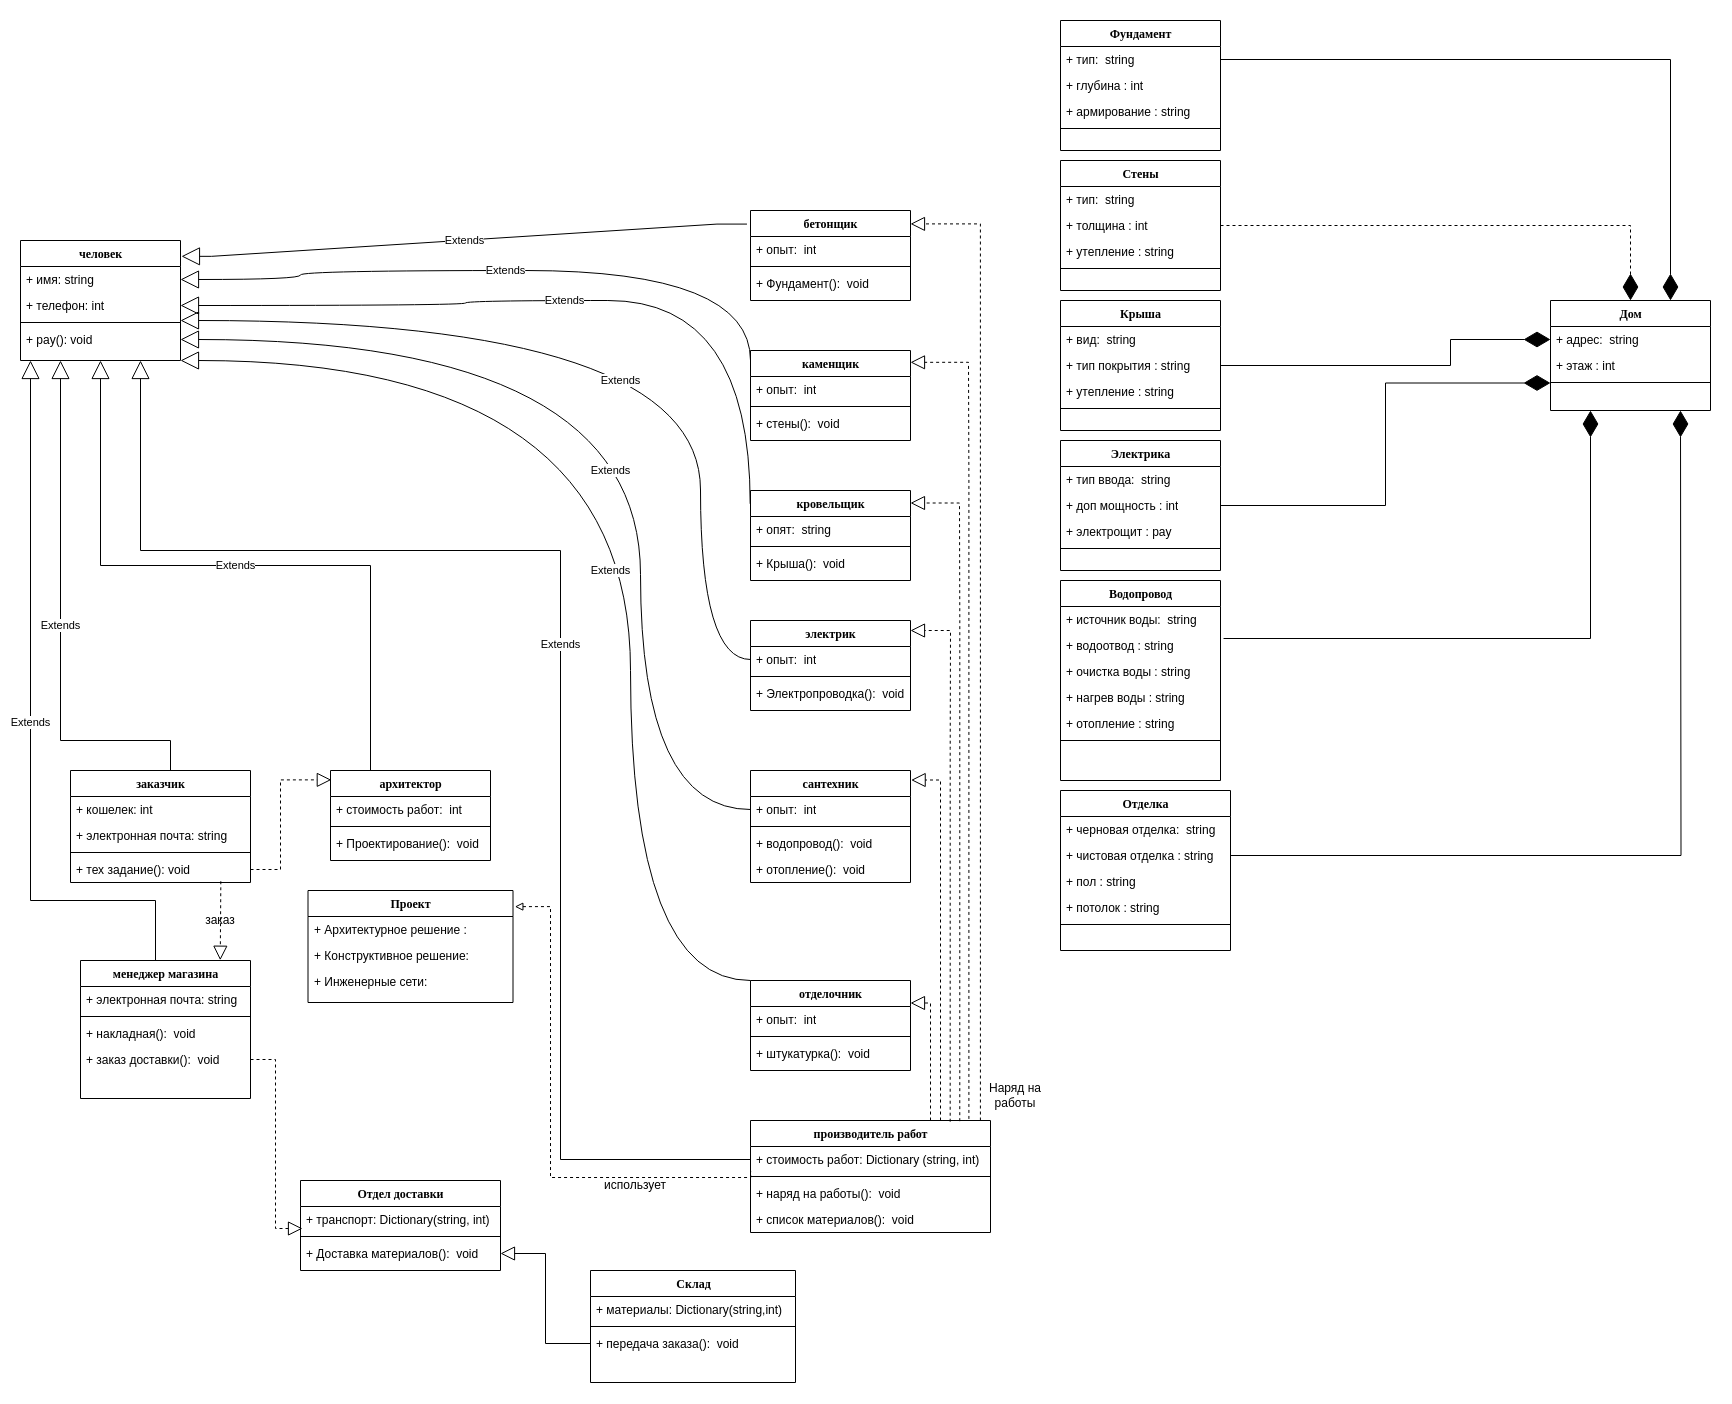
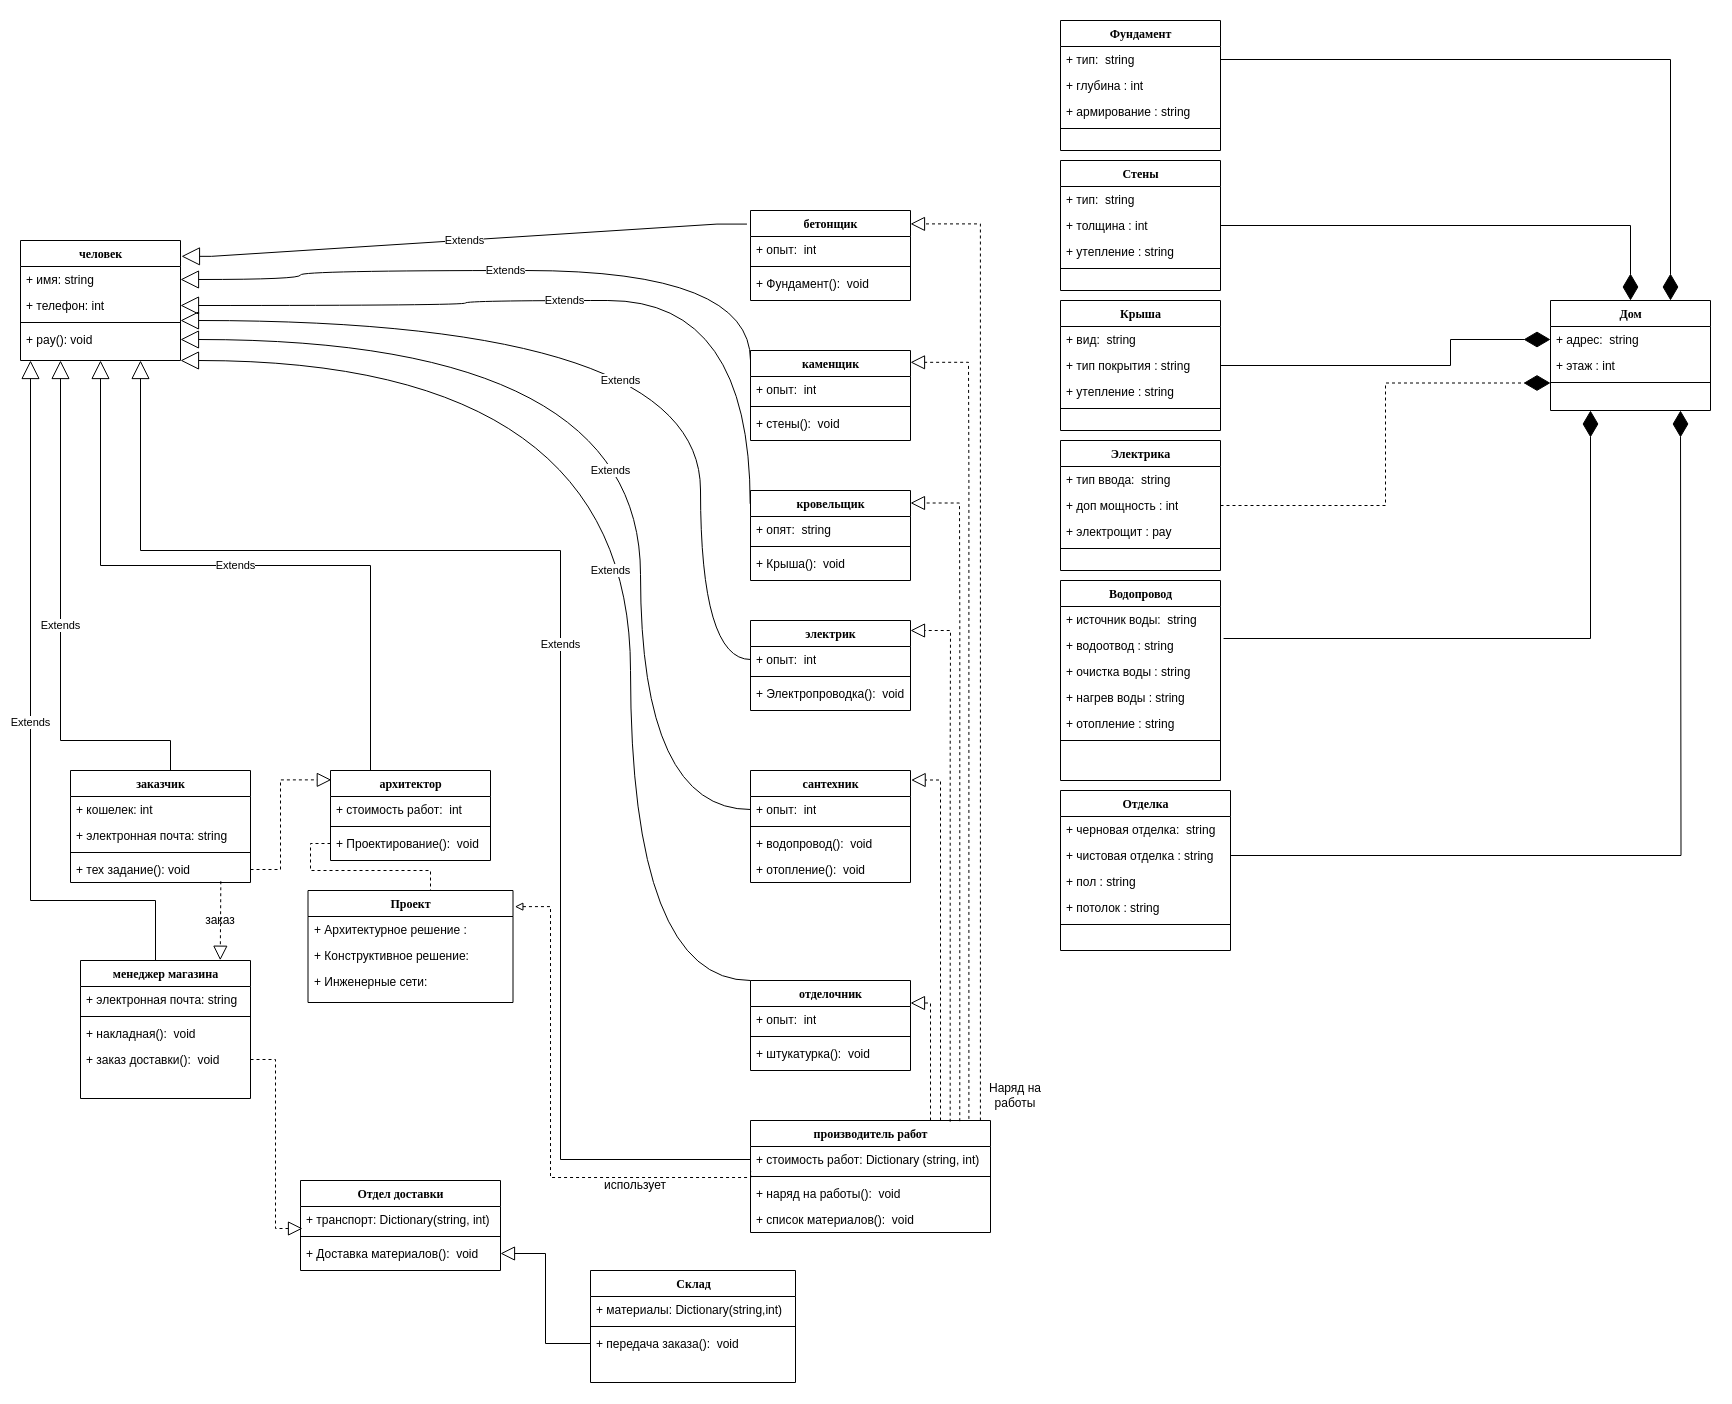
(1450, 226) -> (1450, 226)
(1386, 457) -> (1386, 457)
none -> (355, 871)
